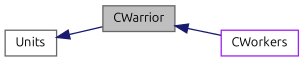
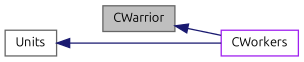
(86, 31) -> (146, 43)
